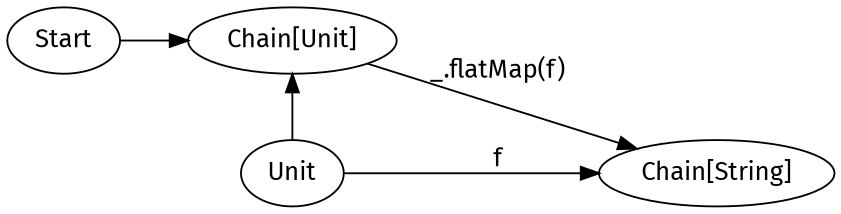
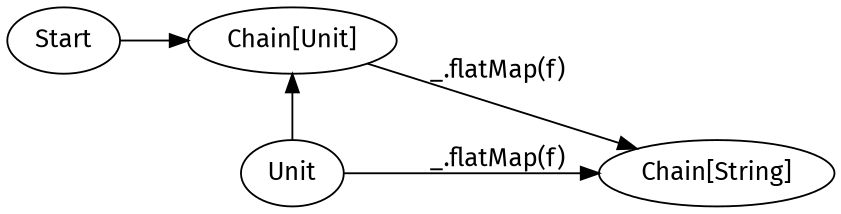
(498, 159) -> (498, 159)
